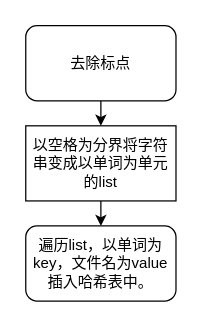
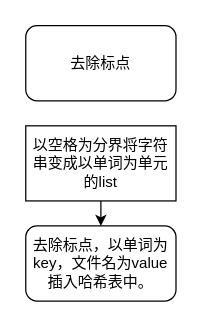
(101, 109) -> none
(101, 263) -> (101, 263)
